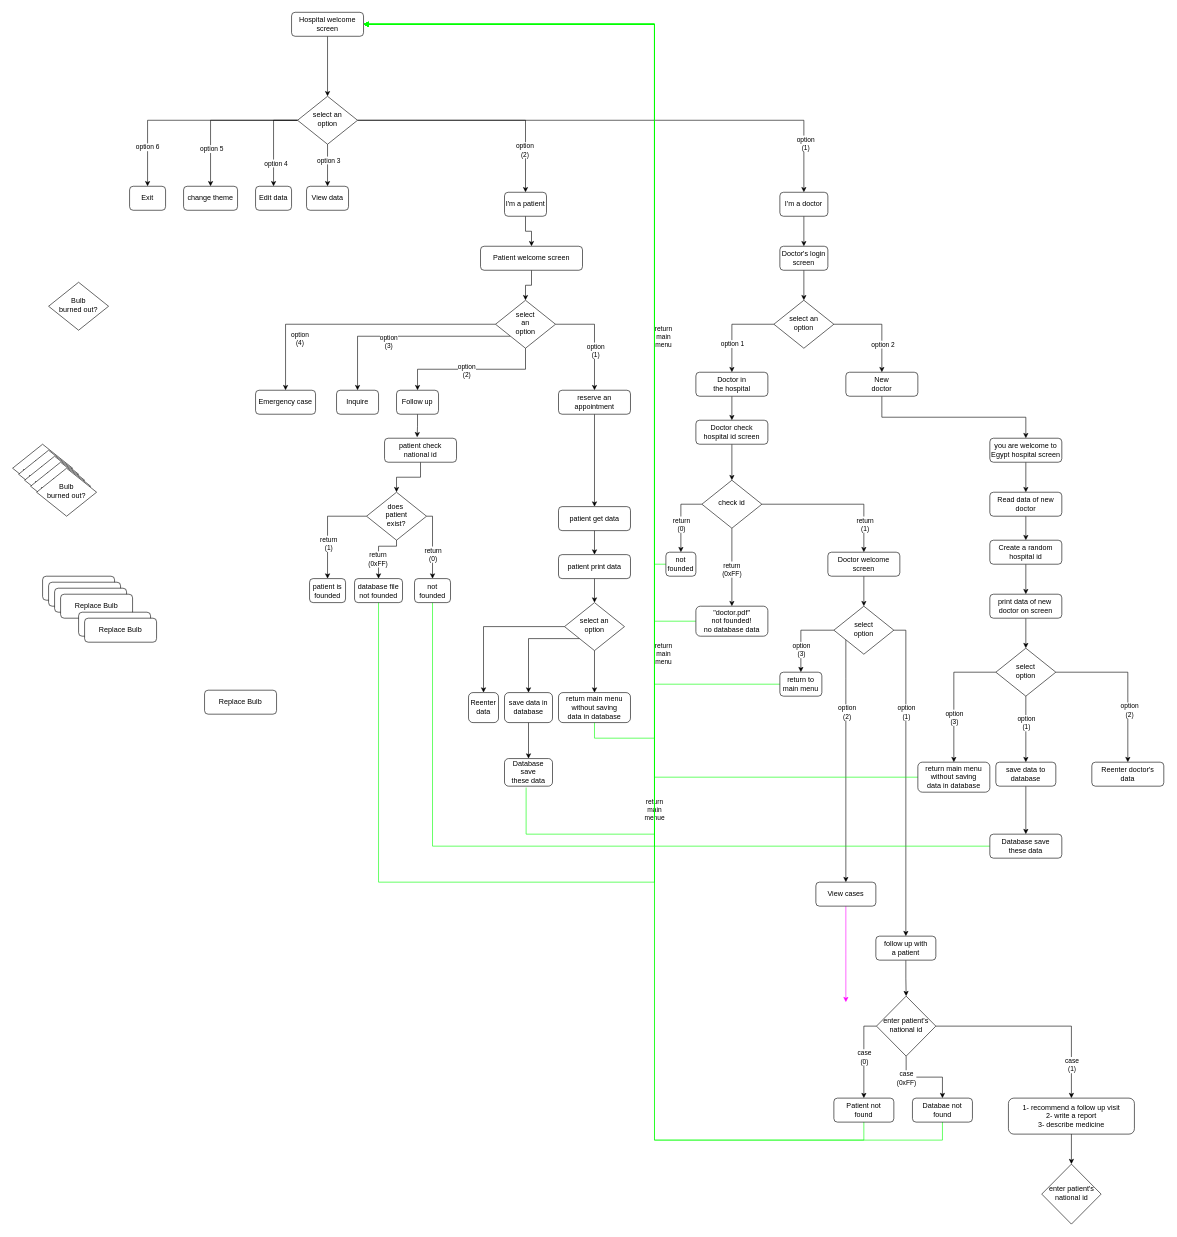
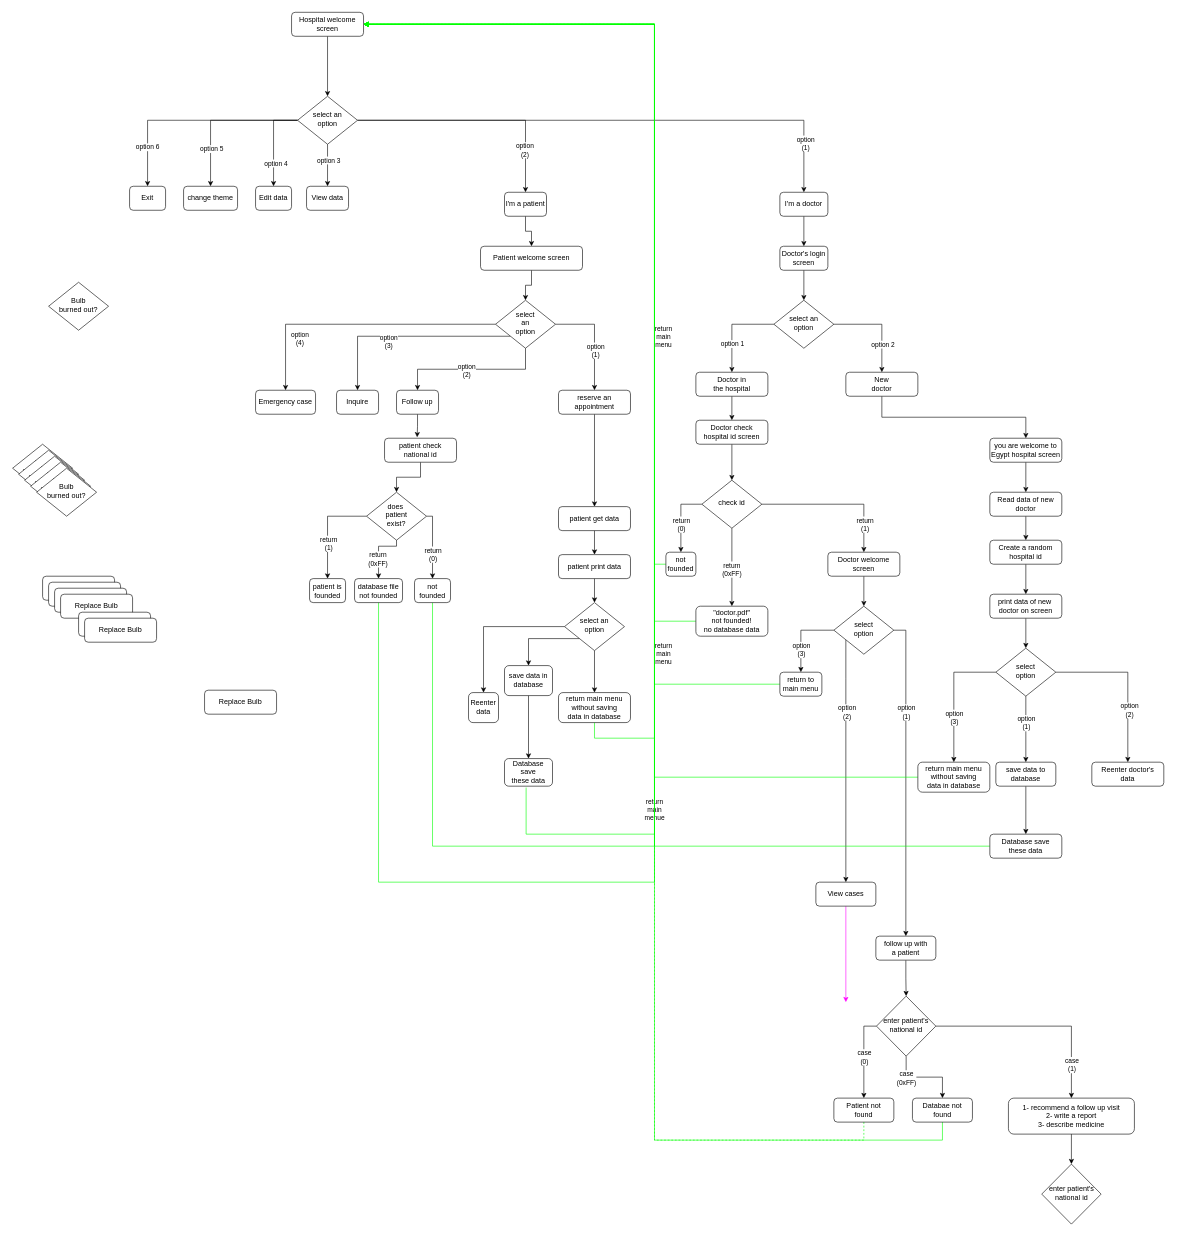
(528, 708) -> (528, 681)
(864, 1130) -> (864, 1130)
